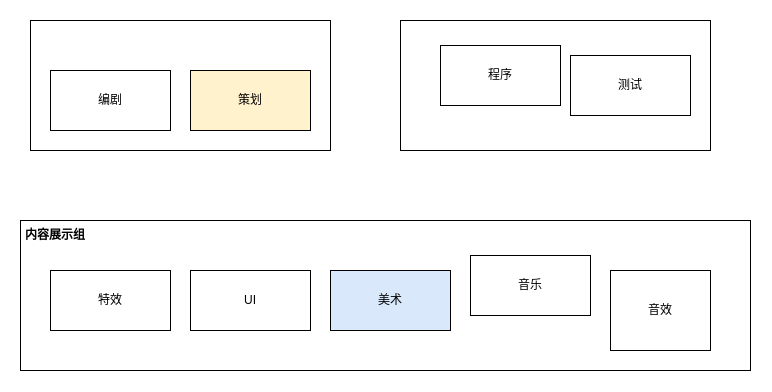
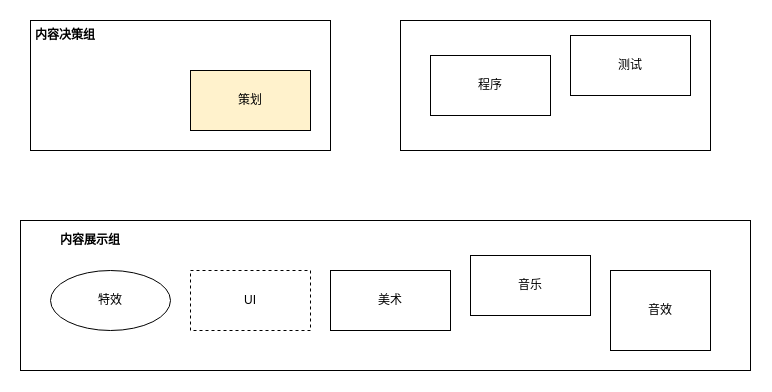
none -> (66, 36)
(501, 76) -> (491, 86)
(631, 86) -> (631, 66)
(111, 101) -> none
(56, 236) -> (91, 241)
(111, 301) -> (111, 301)
(251, 301) -> (251, 301)
(391, 301) -> (391, 301)
